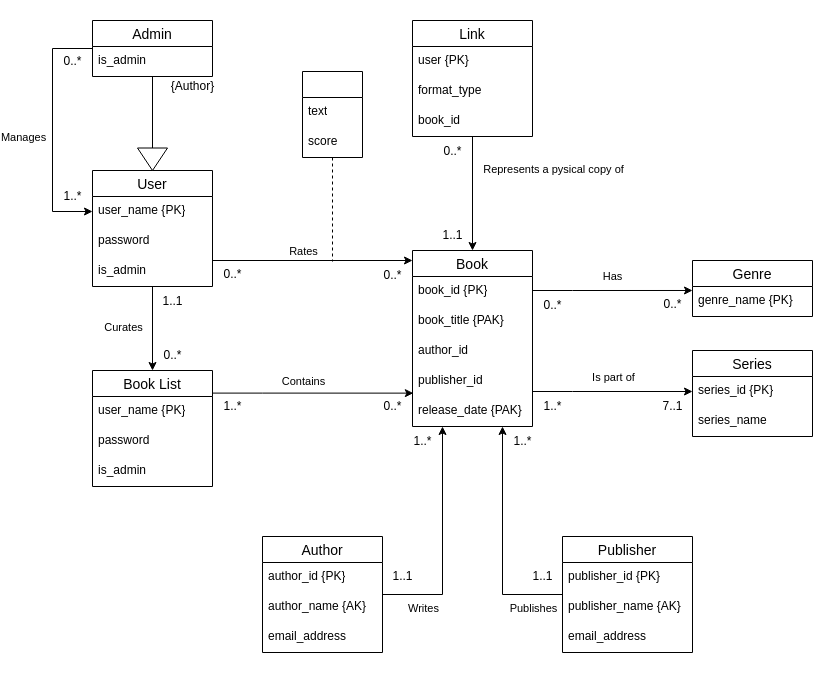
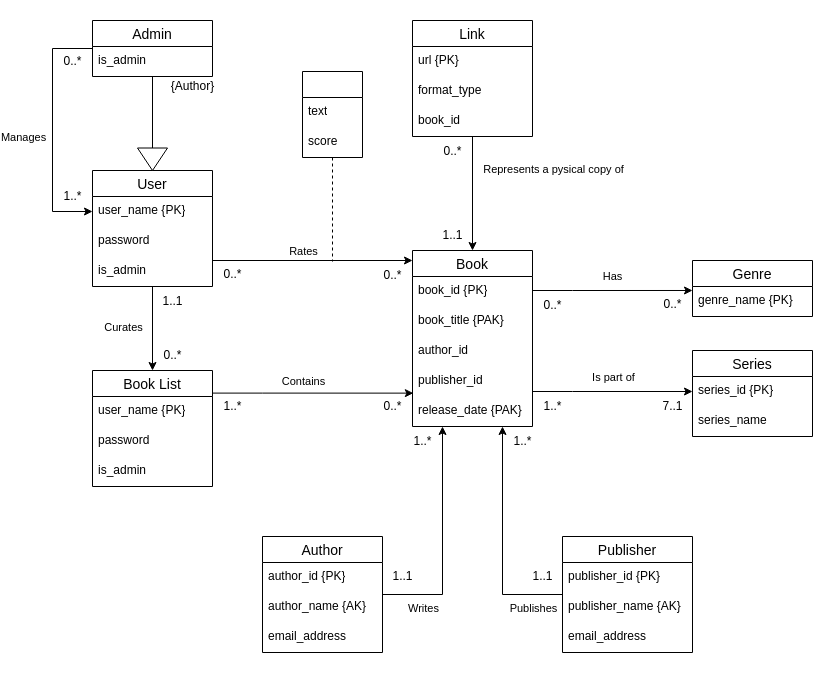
(447, 61) -> (442, 61)
